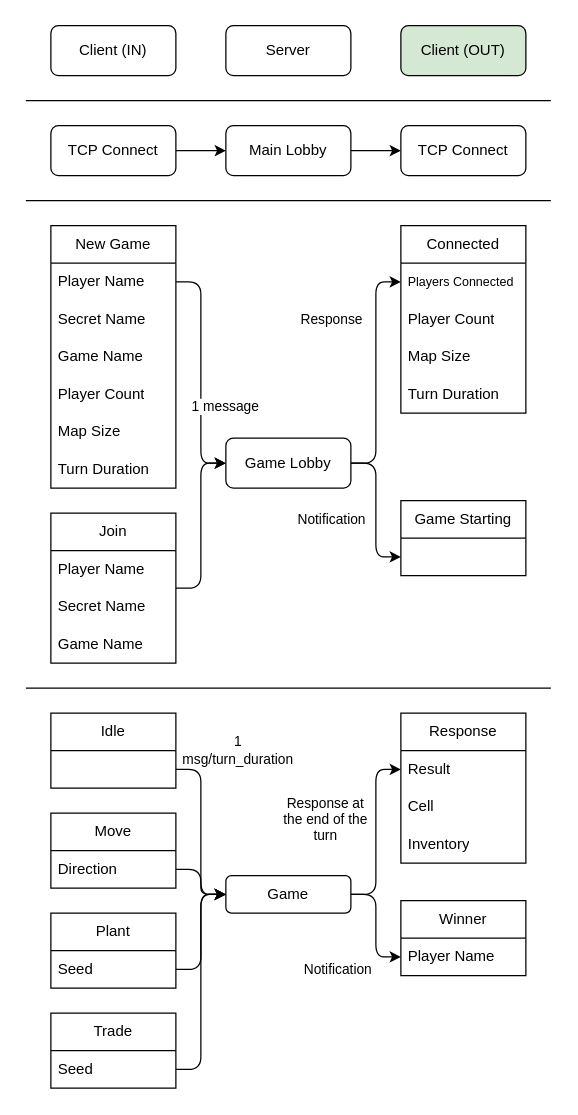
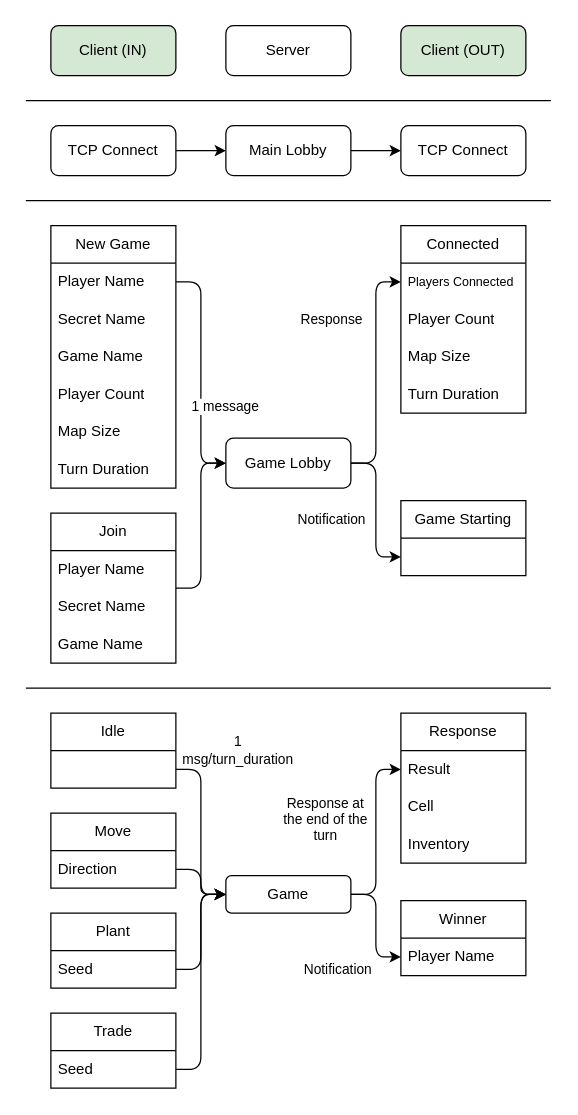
(113, 51) -> (113, 51)
